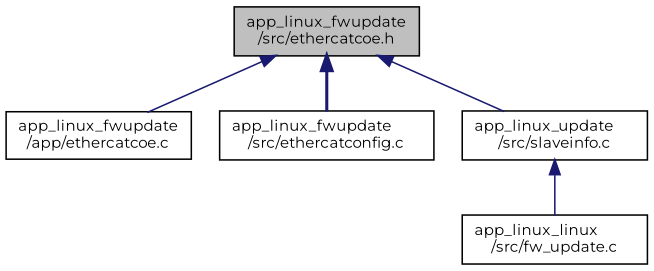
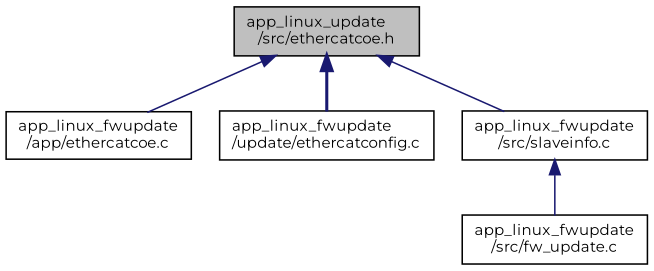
(327, 31) -> (327, 31)
(327, 135) -> (327, 135)
(555, 135) -> (555, 135)
(555, 240) -> (555, 240)
